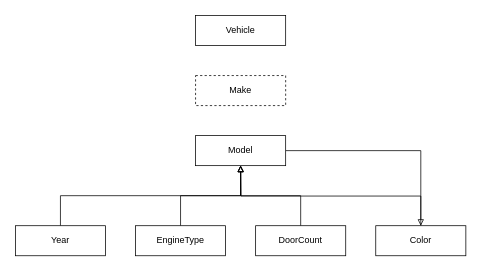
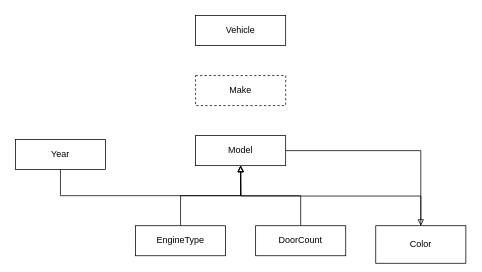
(60, 240) -> (60, 154)
(420, 240) -> (420, 244)
